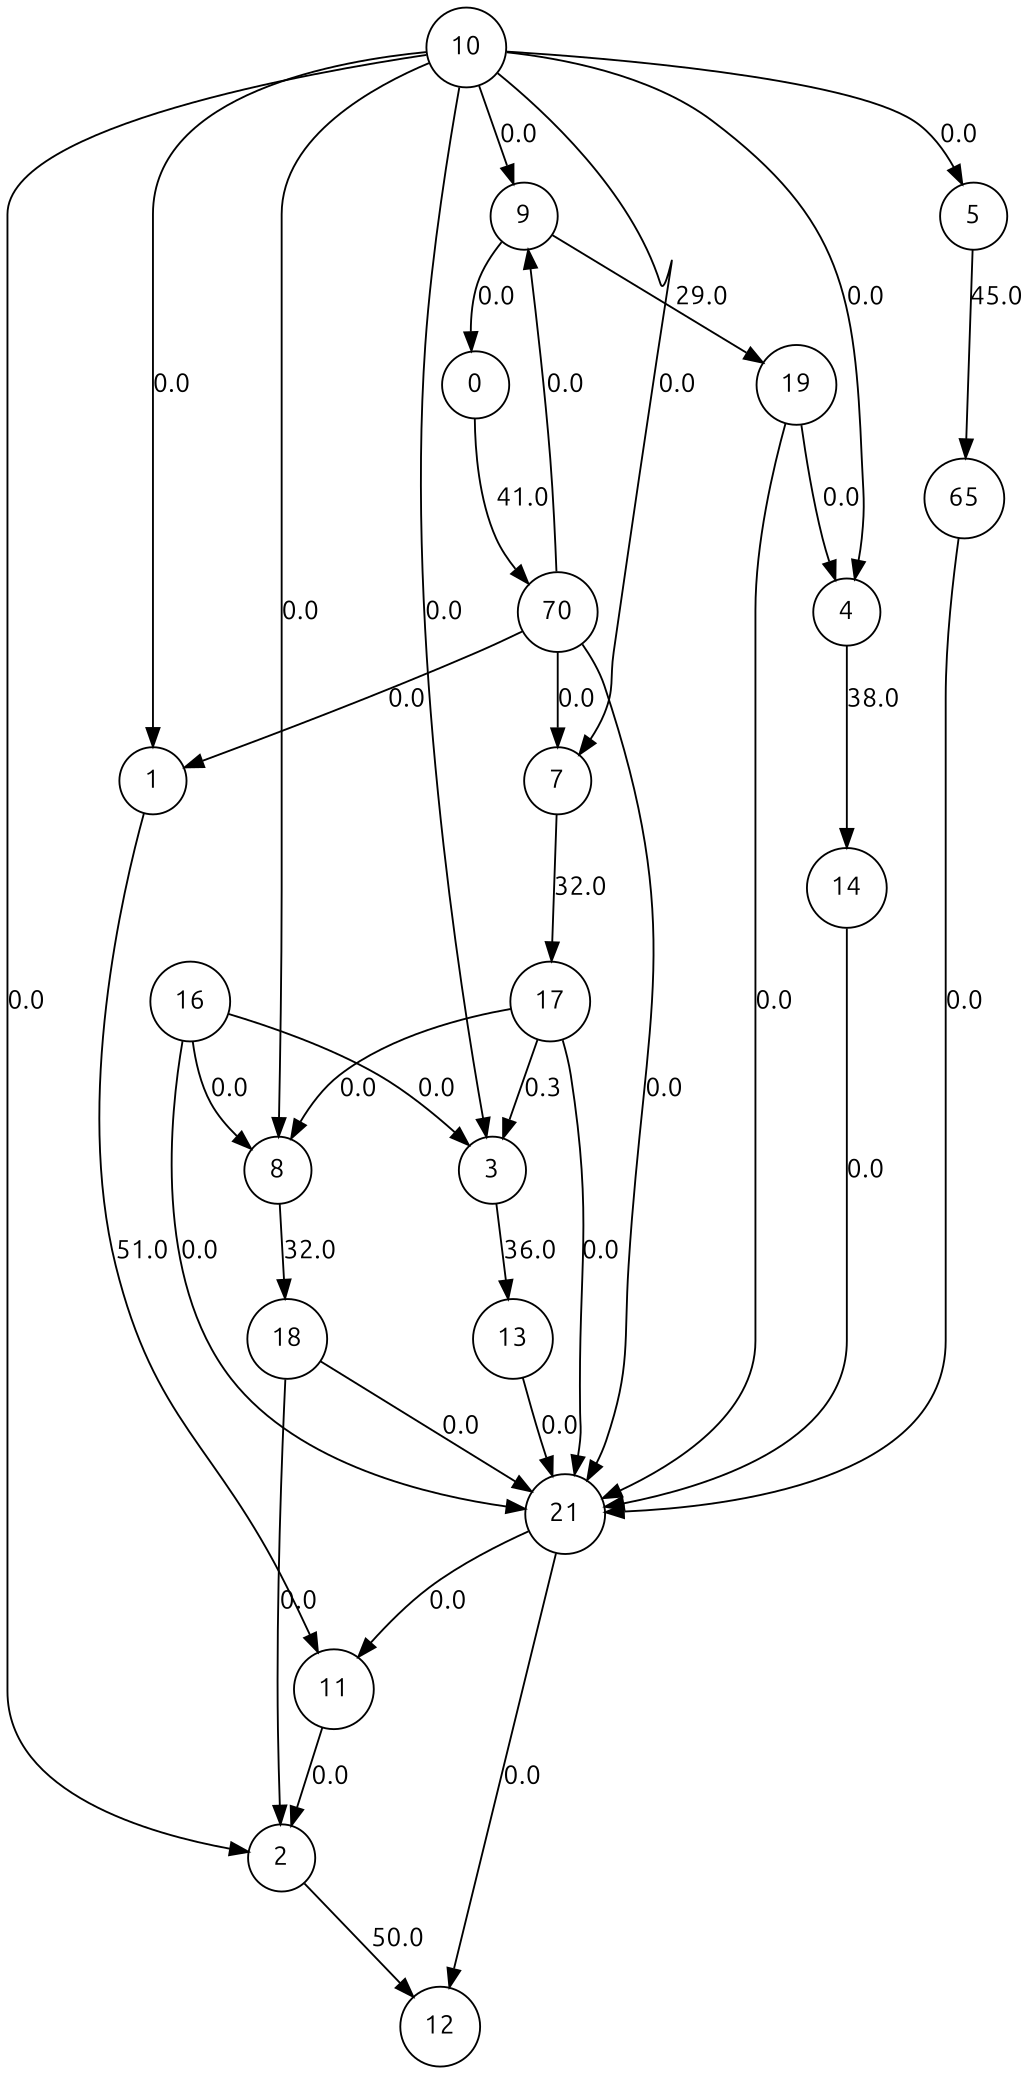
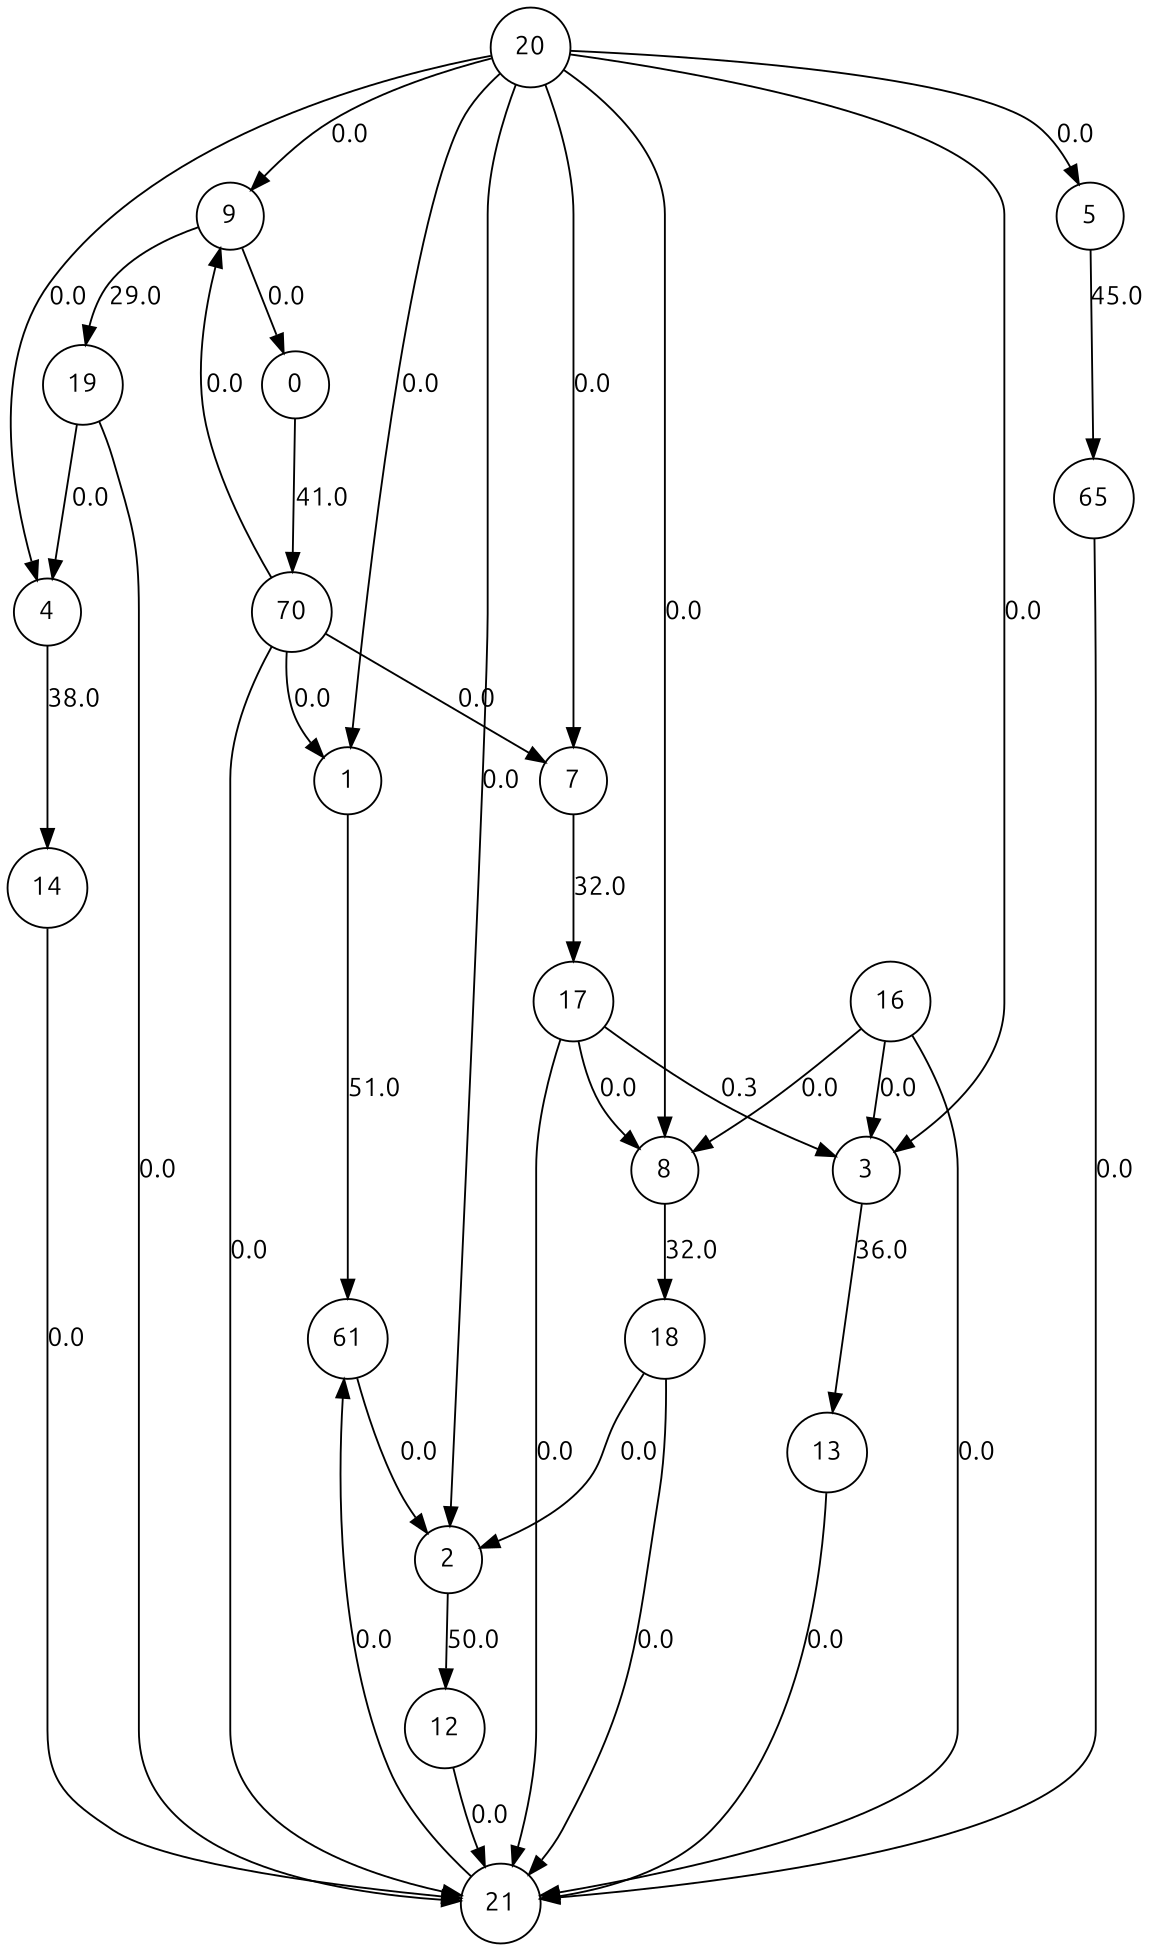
(466, 48) -> (531, 48)
(334, 1689) -> (348, 1339)
(505, 1761) -> (464, 1809)
